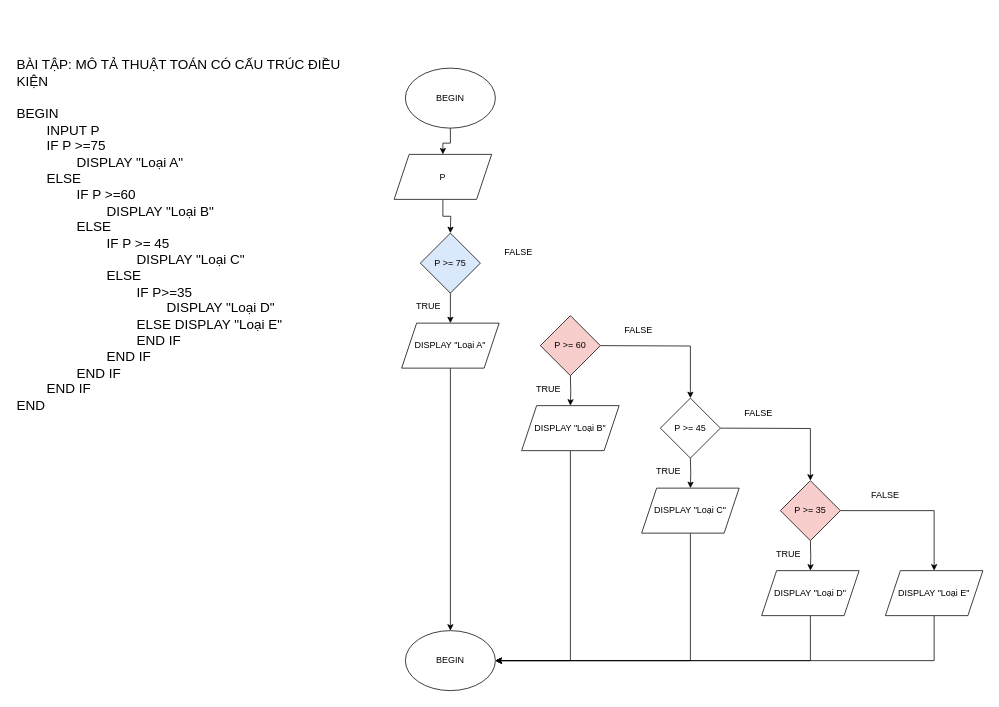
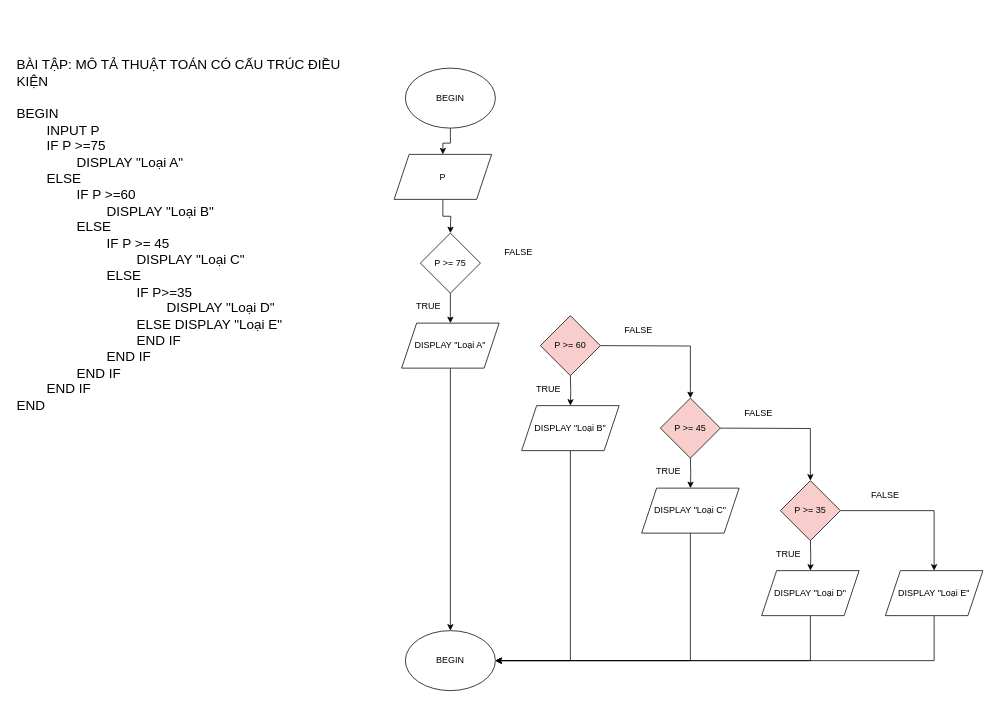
(450, 263) -> (450, 263)
(690, 428) -> (690, 428)
